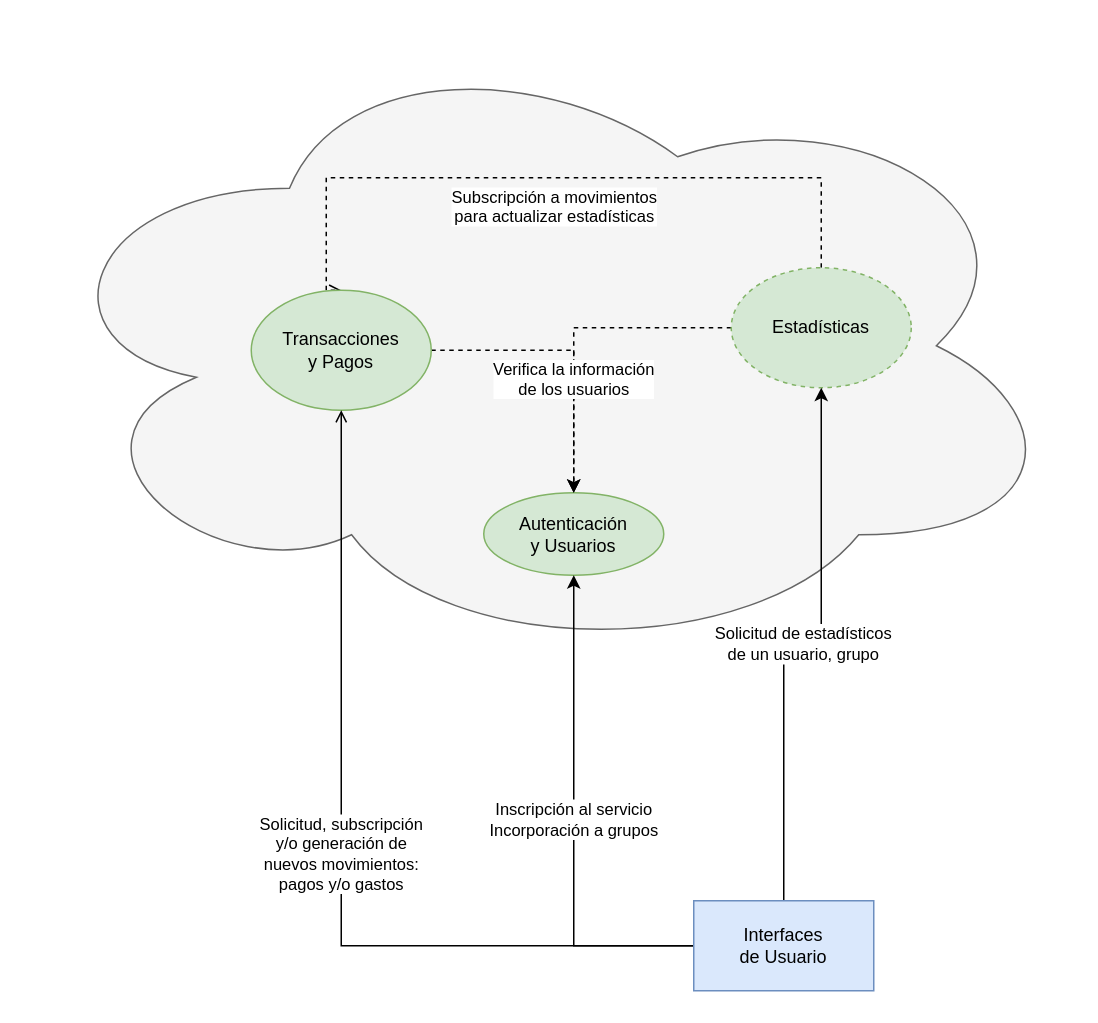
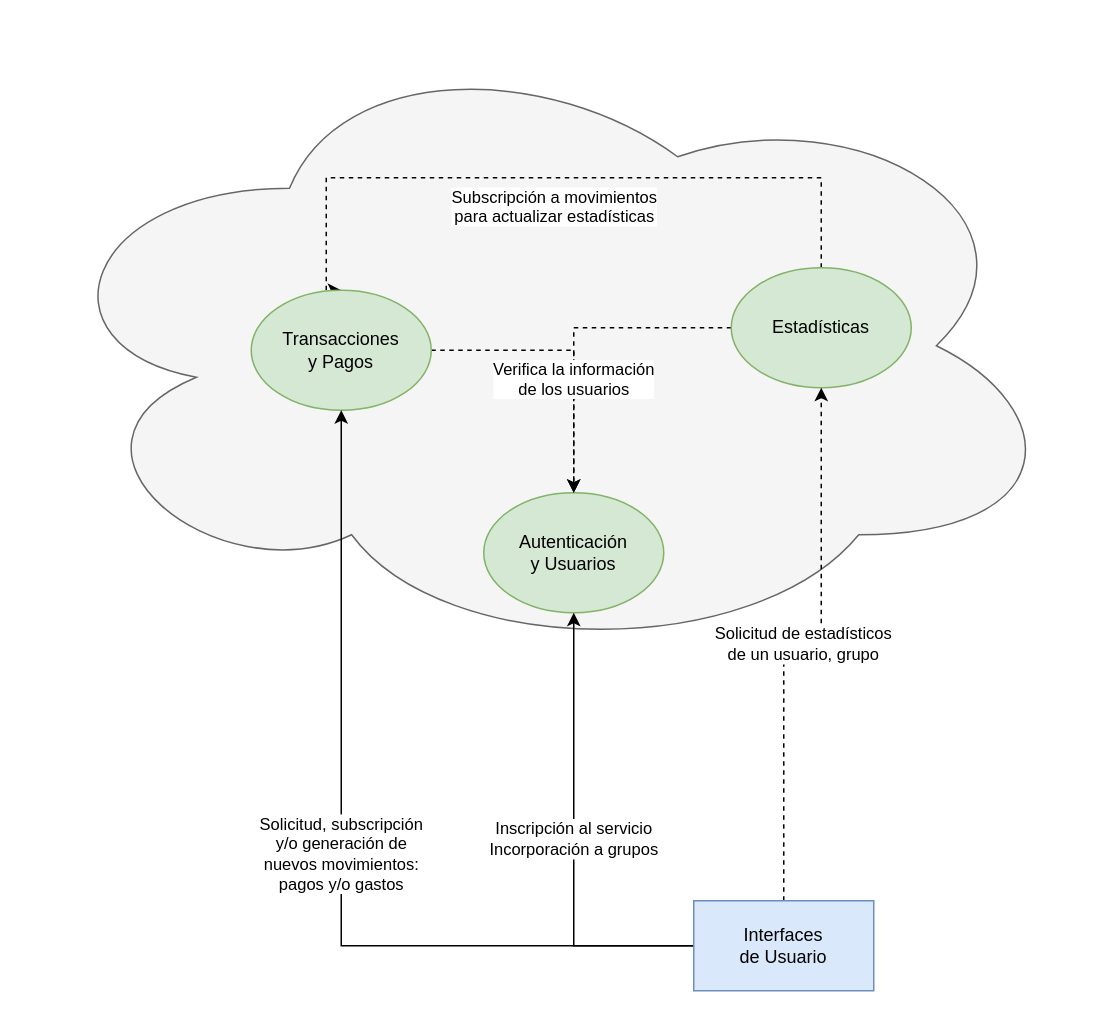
(328, 290) -> (326, 286)
(821, 328) -> (821, 328)
(341, 419) -> (341, 422)
(574, 534) -> (574, 553)
(784, 782) -> (784, 782)
